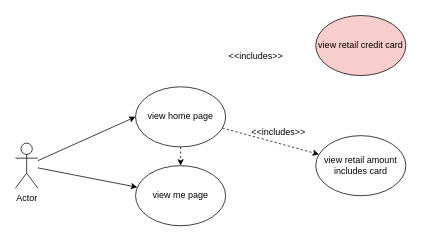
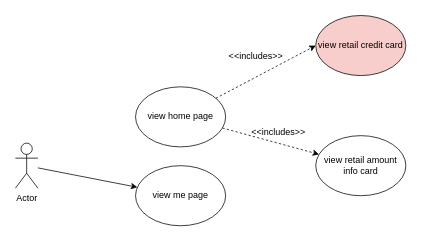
(84, 139) -> none
(180, 153) -> (247, 82)
(360, 165) -> (360, 165)
